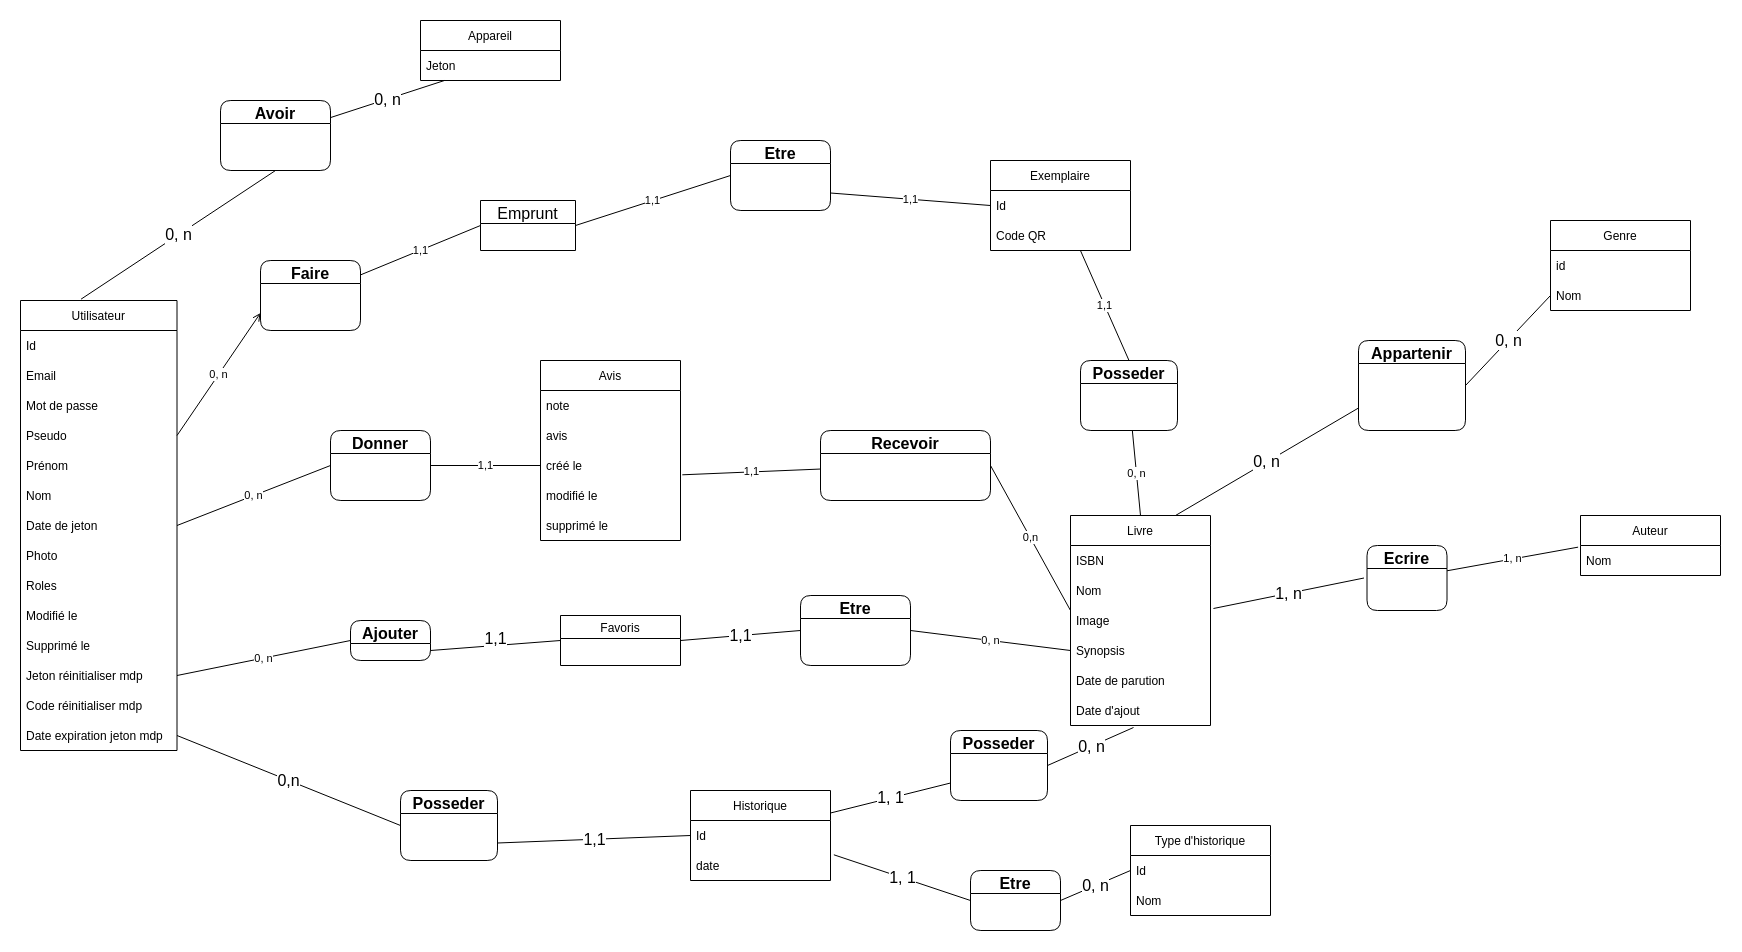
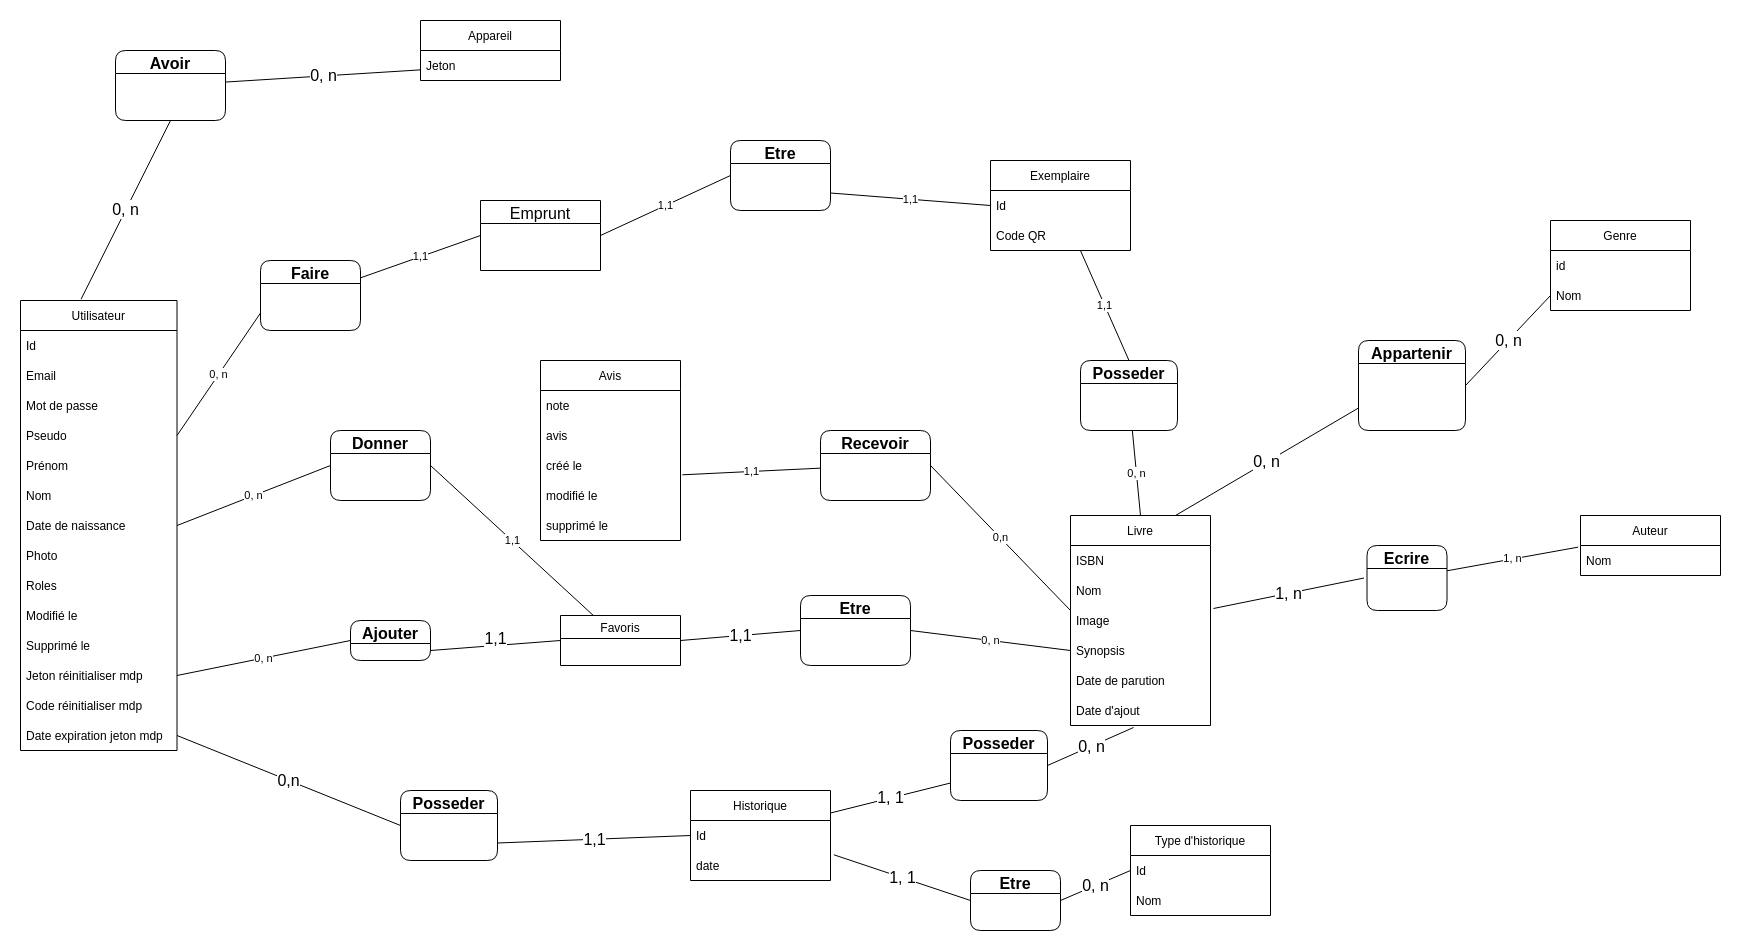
(276, 136) -> (171, 86)
(528, 226) -> (541, 236)
(257, 318) -> (257, 318)
(485, 466) -> (512, 541)
(906, 466) -> (876, 466)
(67, 526) -> (78, 526)
